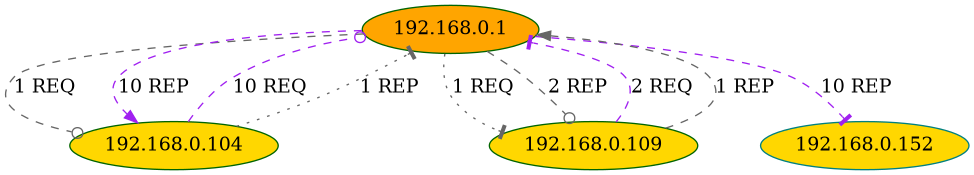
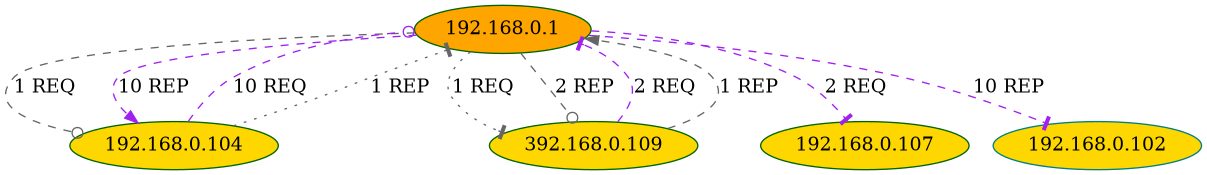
(594, 146) -> (594, 146)
none -> (865, 146)
(865, 146) -> (1097, 146)
